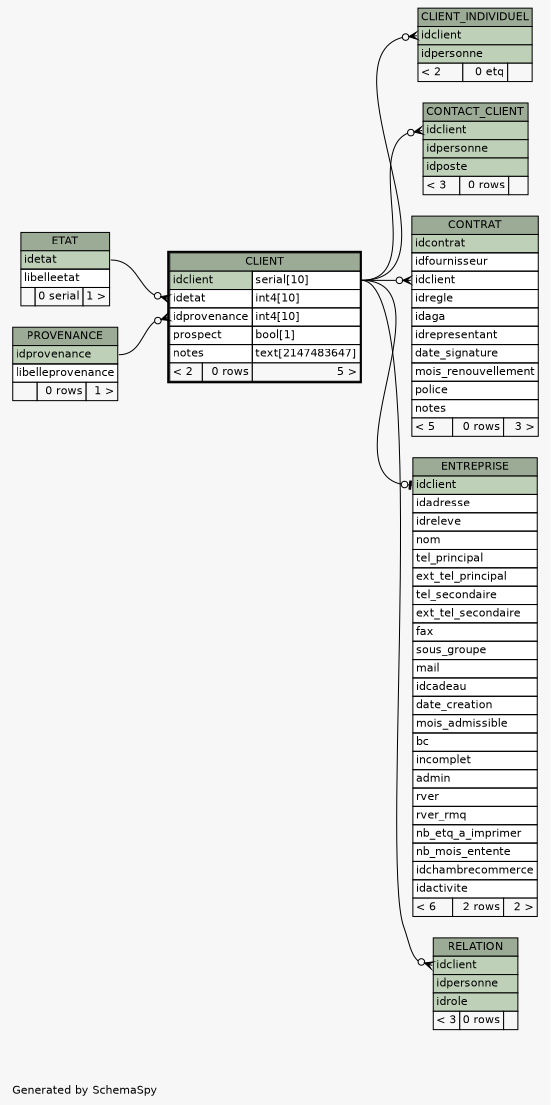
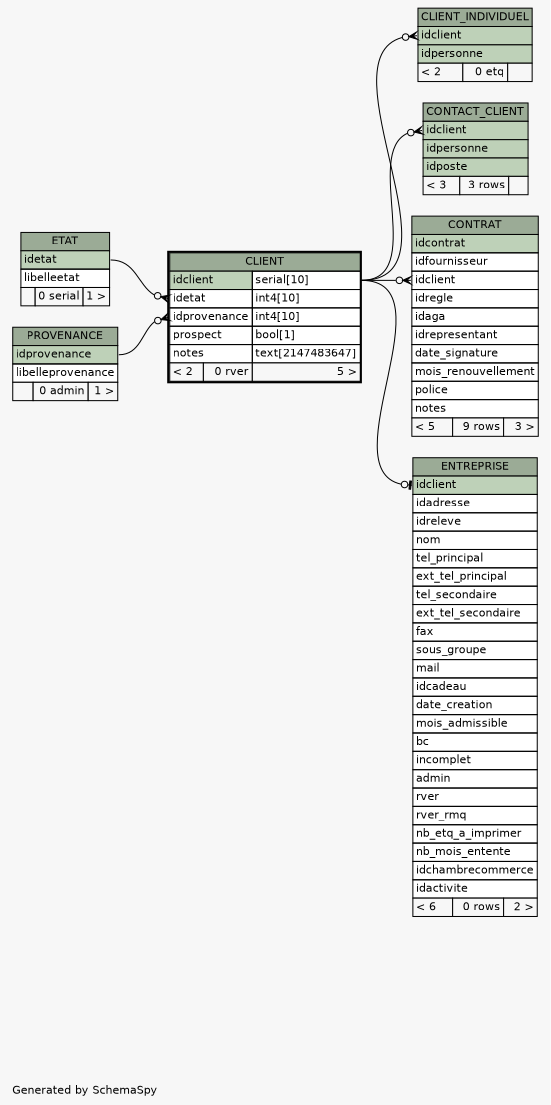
(487, 185) -> (487, 185)
(230, 372) -> (232, 372)
(64, 391) -> (62, 391)
(482, 427) -> (482, 427)
(482, 907) -> (482, 907)
(475, 984) -> none
